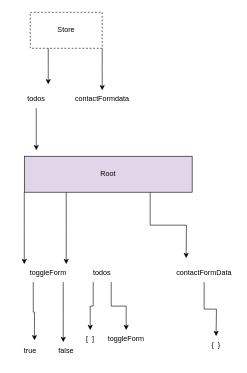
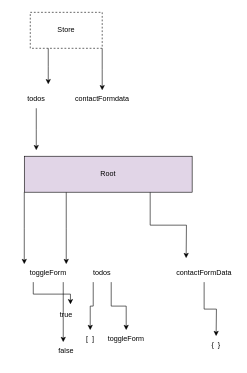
(30, 351) -> (66, 315)
